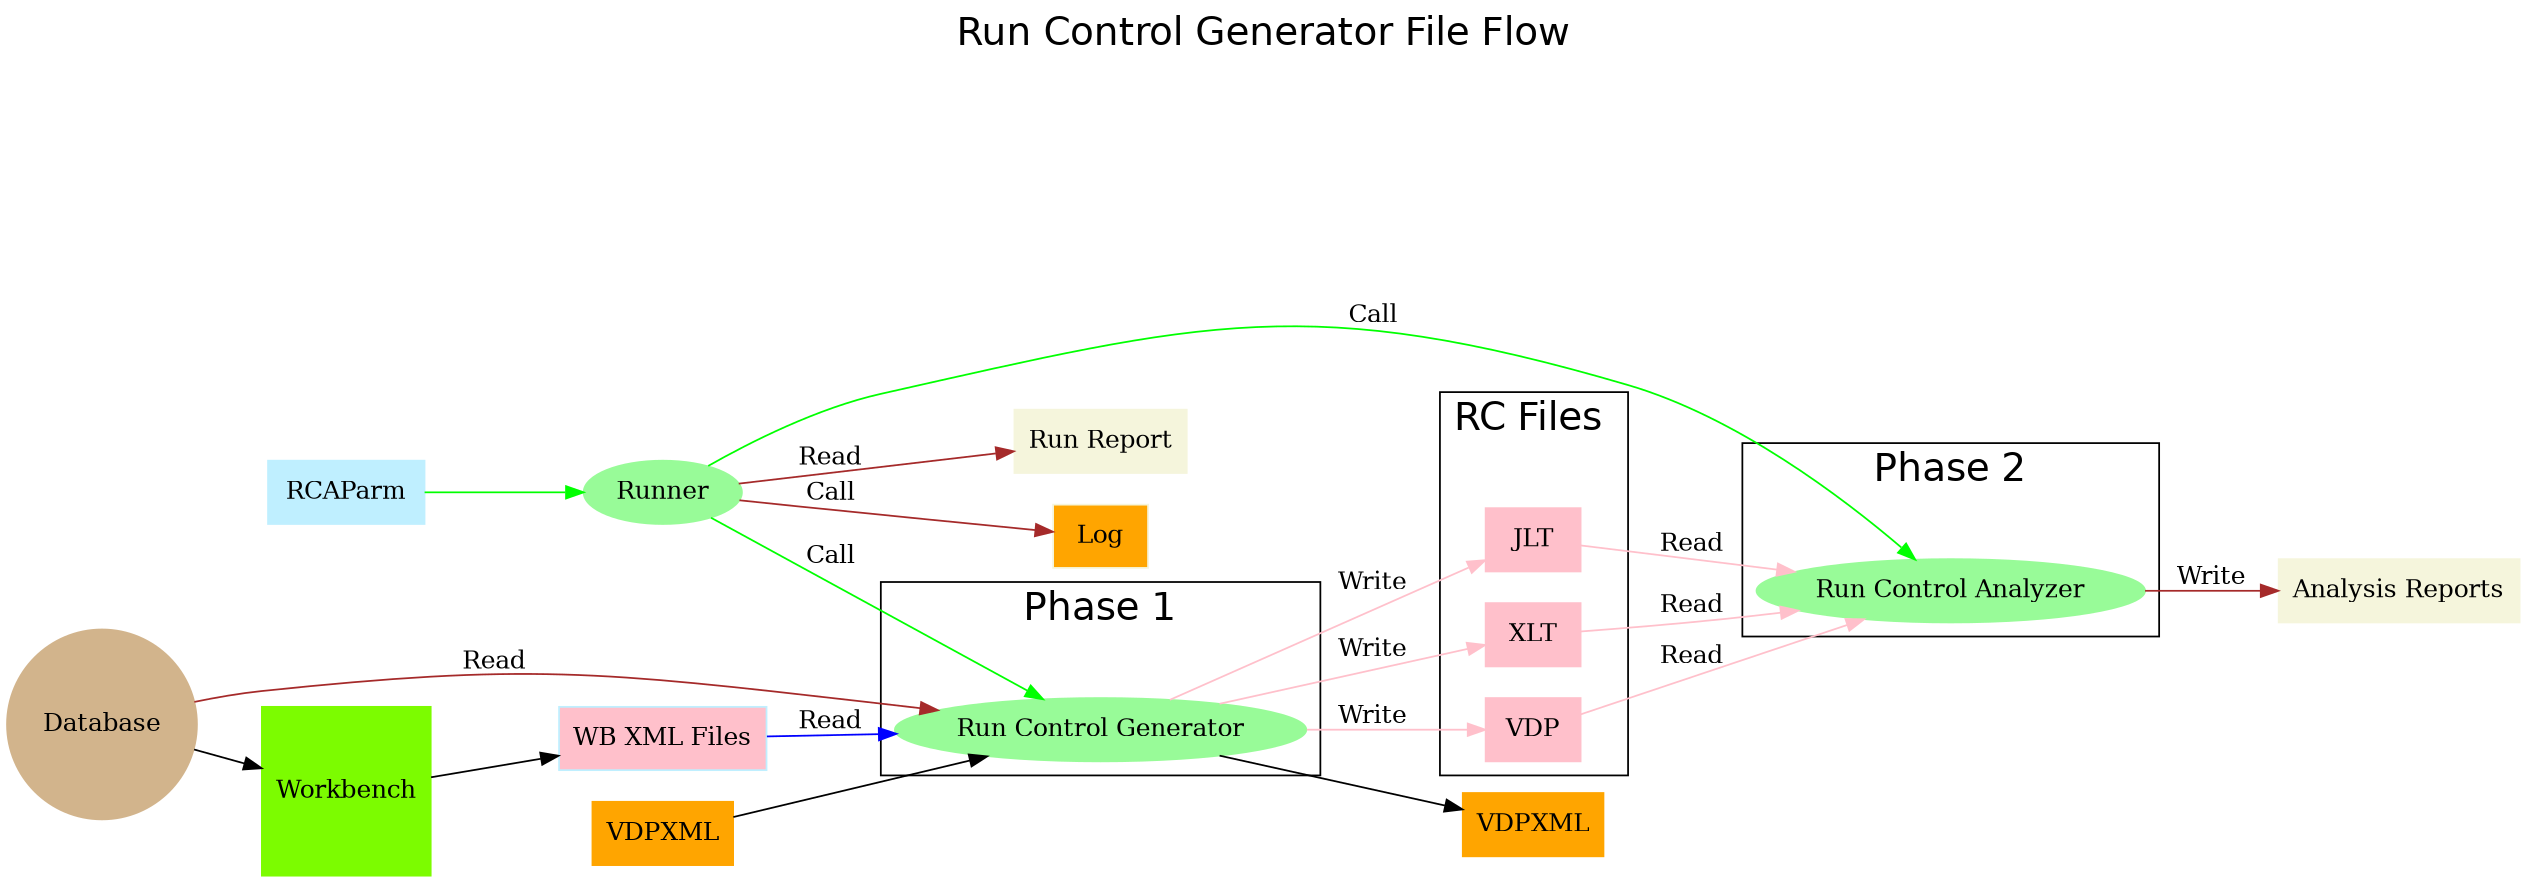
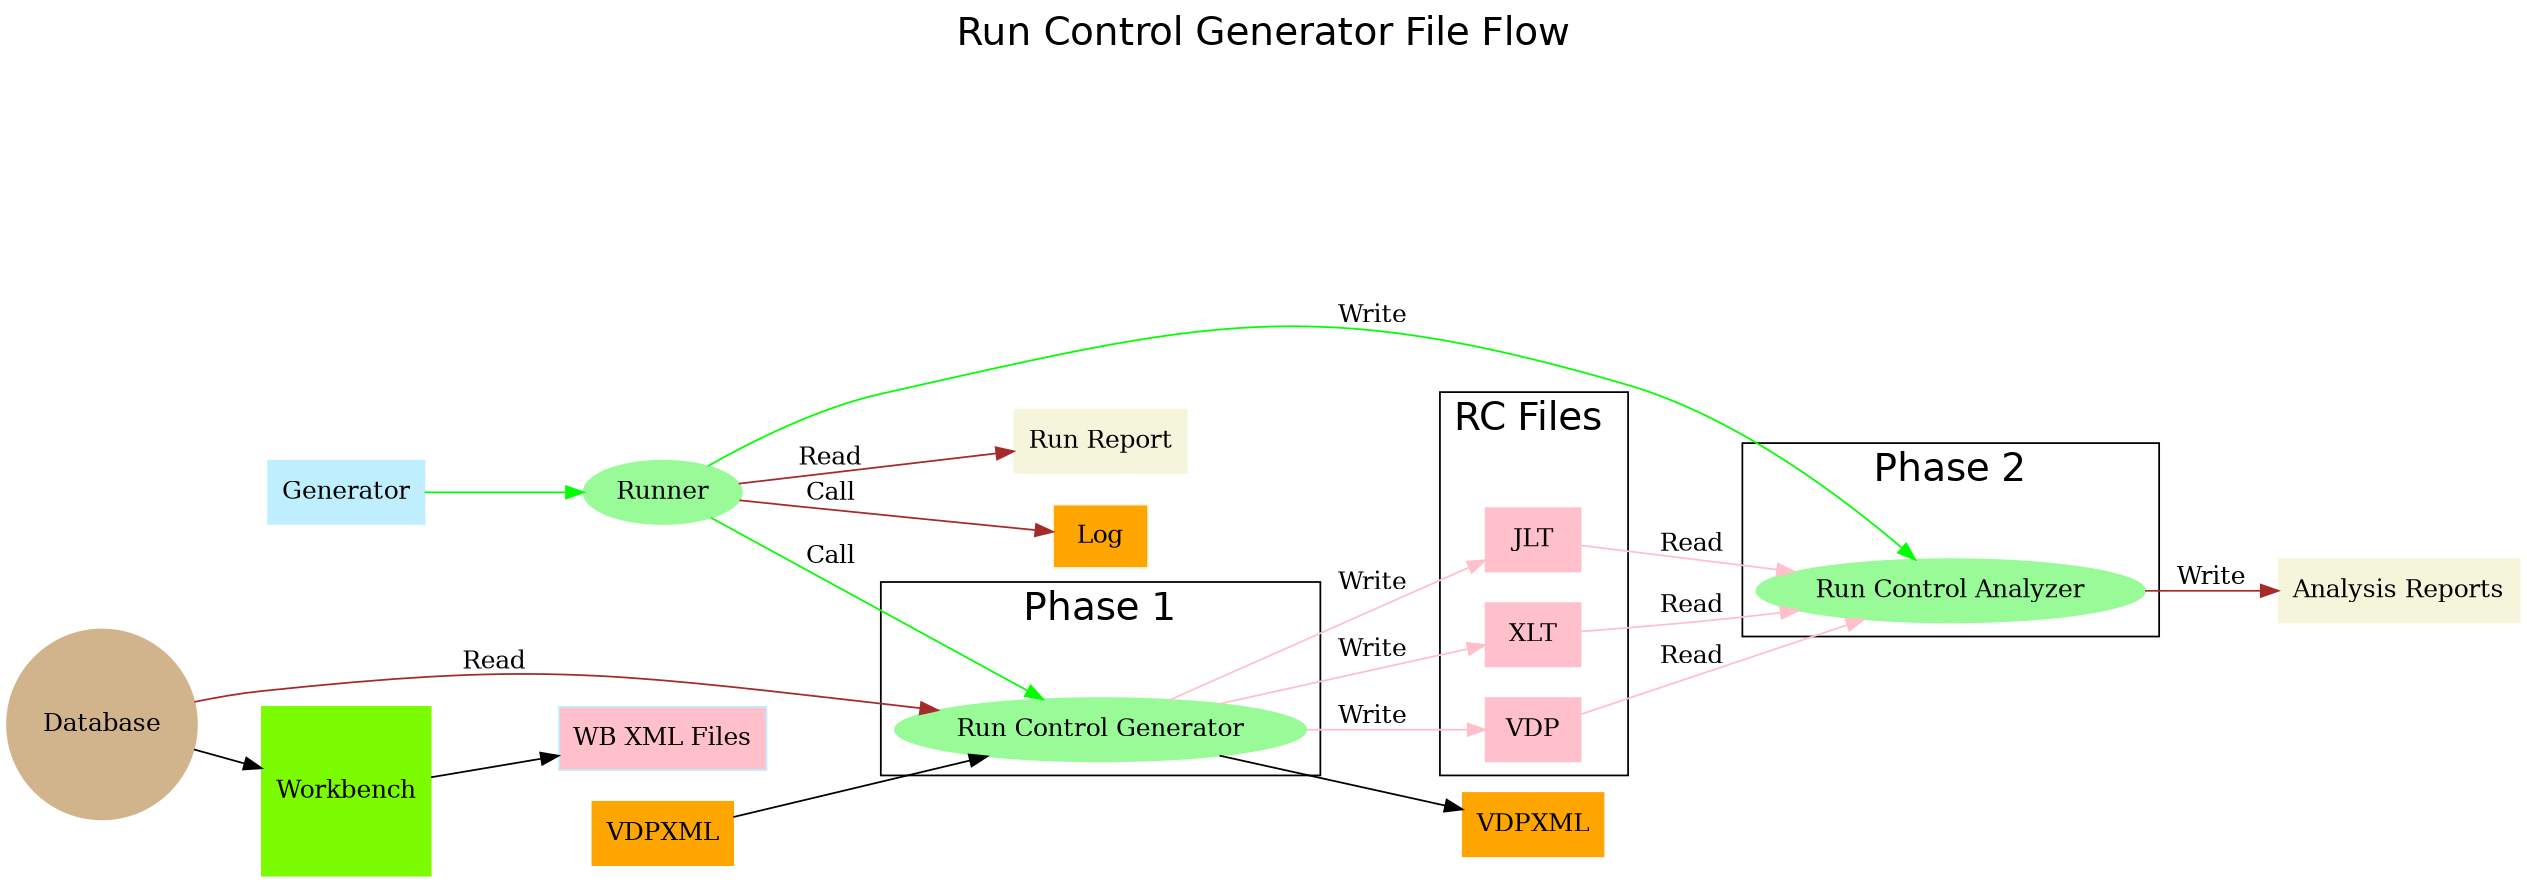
(1373, 316) -> (1373, 316)
(346, 492) -> (346, 492)
(823, 735) -> none
